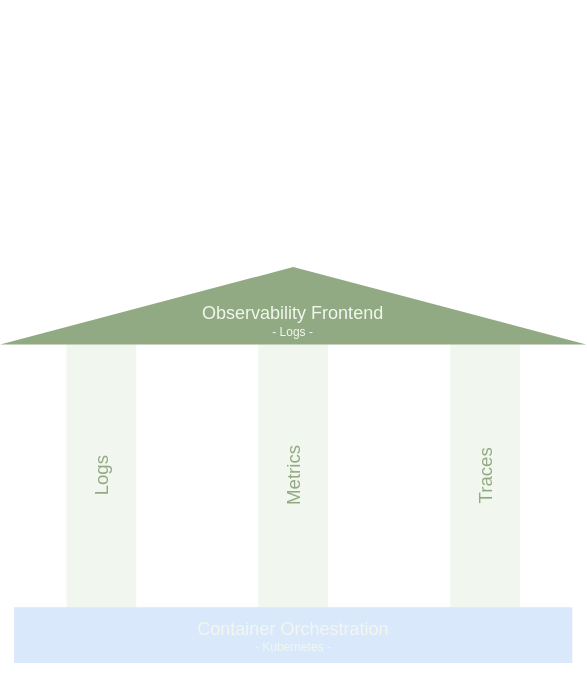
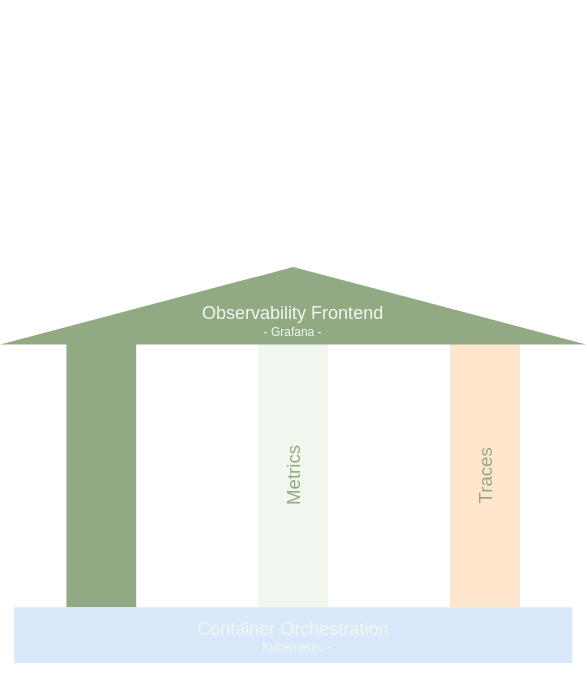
(293, 320) -> (293, 320)
(101, 475) -> (101, 475)
(485, 475) -> (485, 475)
